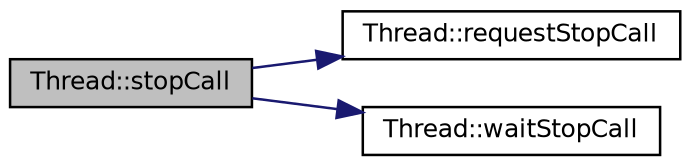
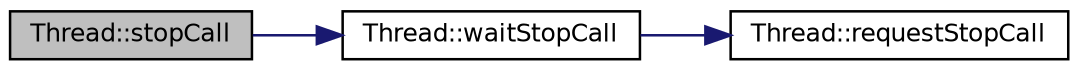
(284, 64) -> (673, 35)
